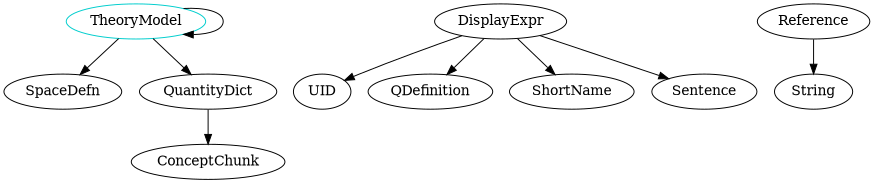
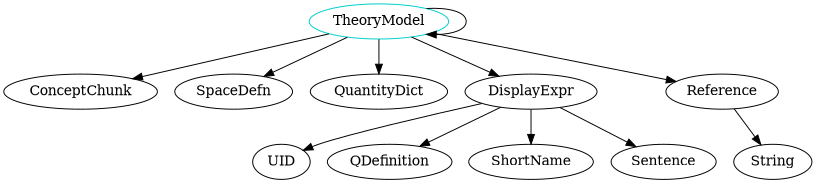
none -> (451, 55)
none -> (549, 56)
(208, 122) -> (236, 55)
